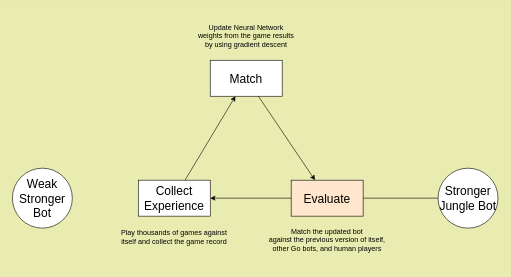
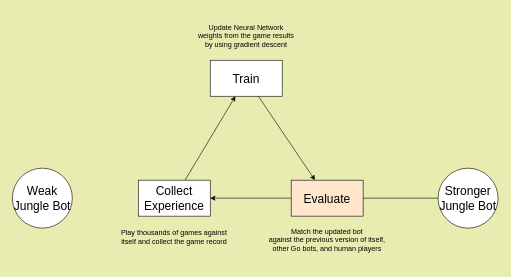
(246, 78) -> (246, 78)
(42, 198) -> (42, 198)
